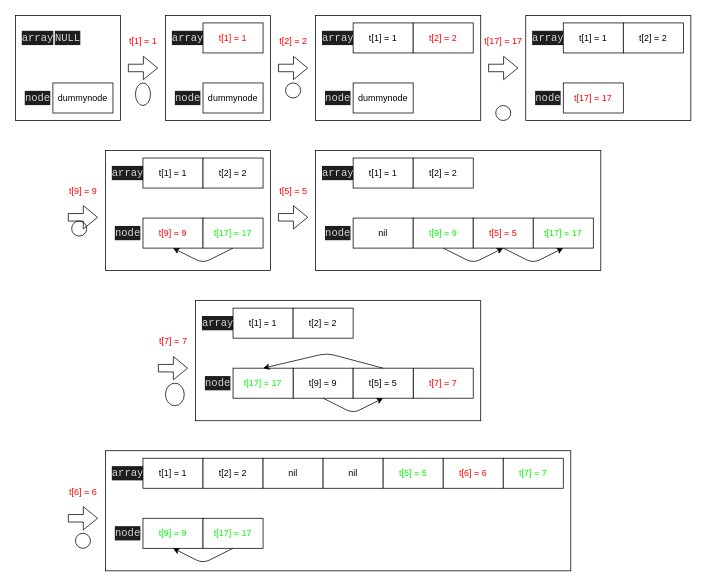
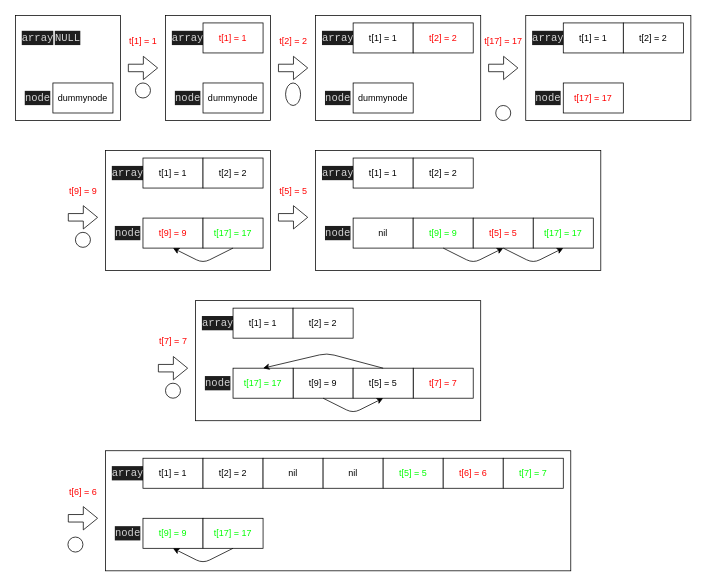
(293, 90) -> (293, 94)
(143, 94) -> (143, 90)
(79, 228) -> (83, 240)
(175, 394) -> (173, 390)
(83, 540) -> (75, 544)
